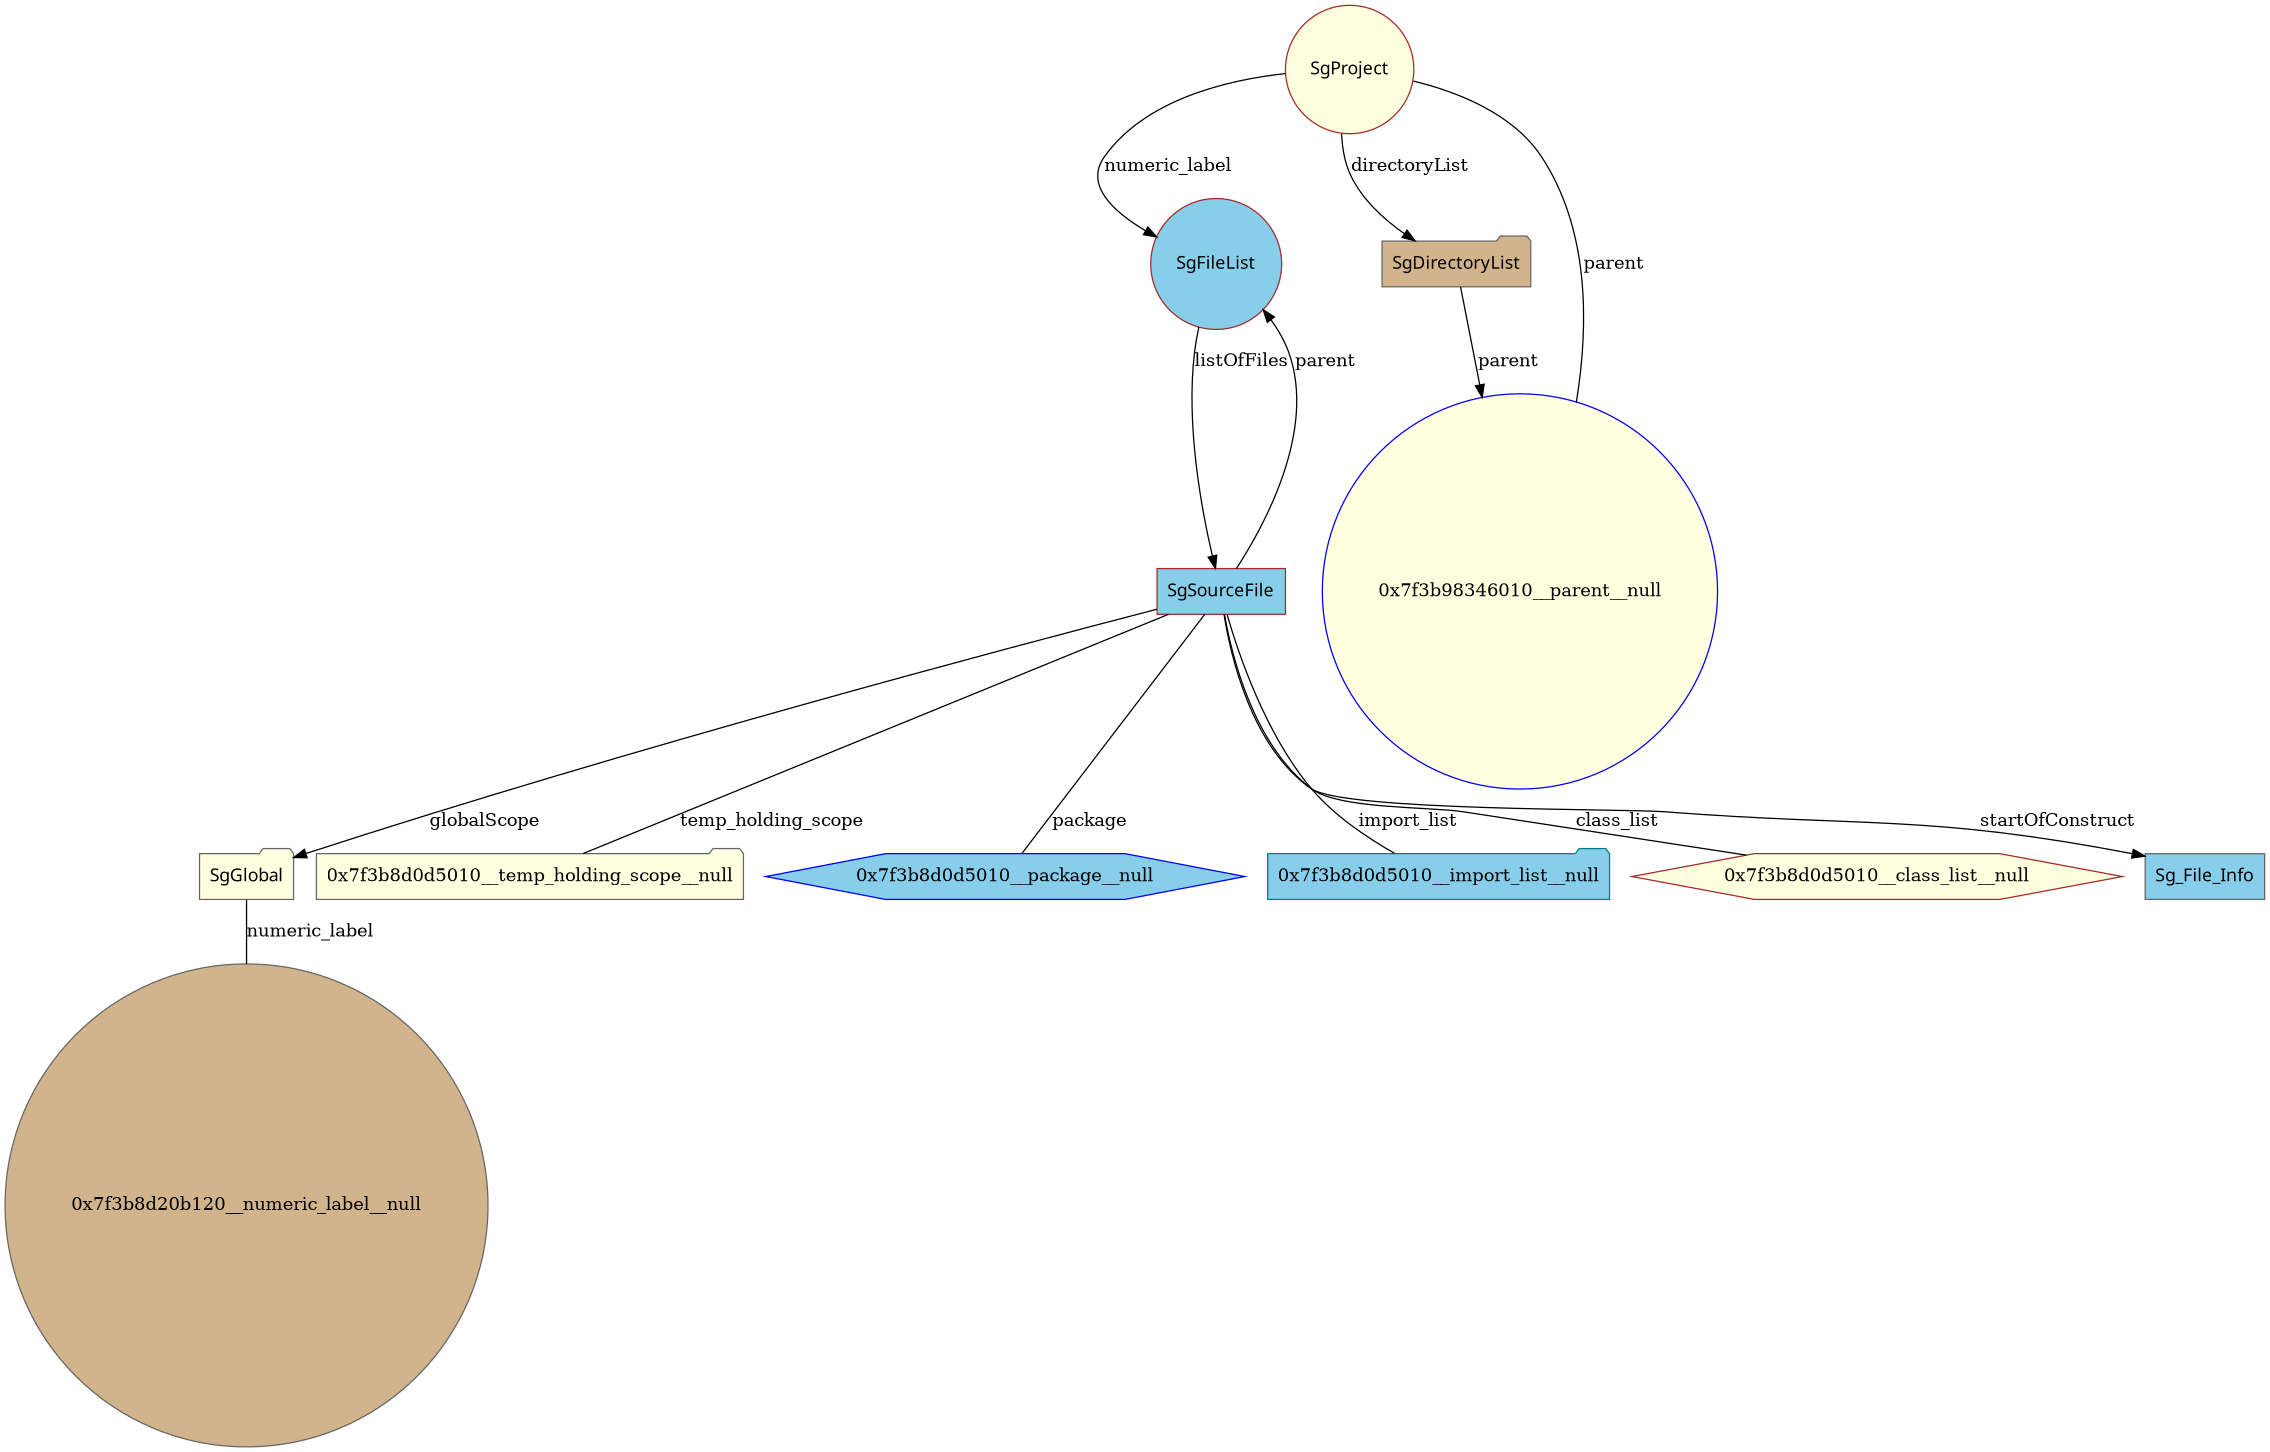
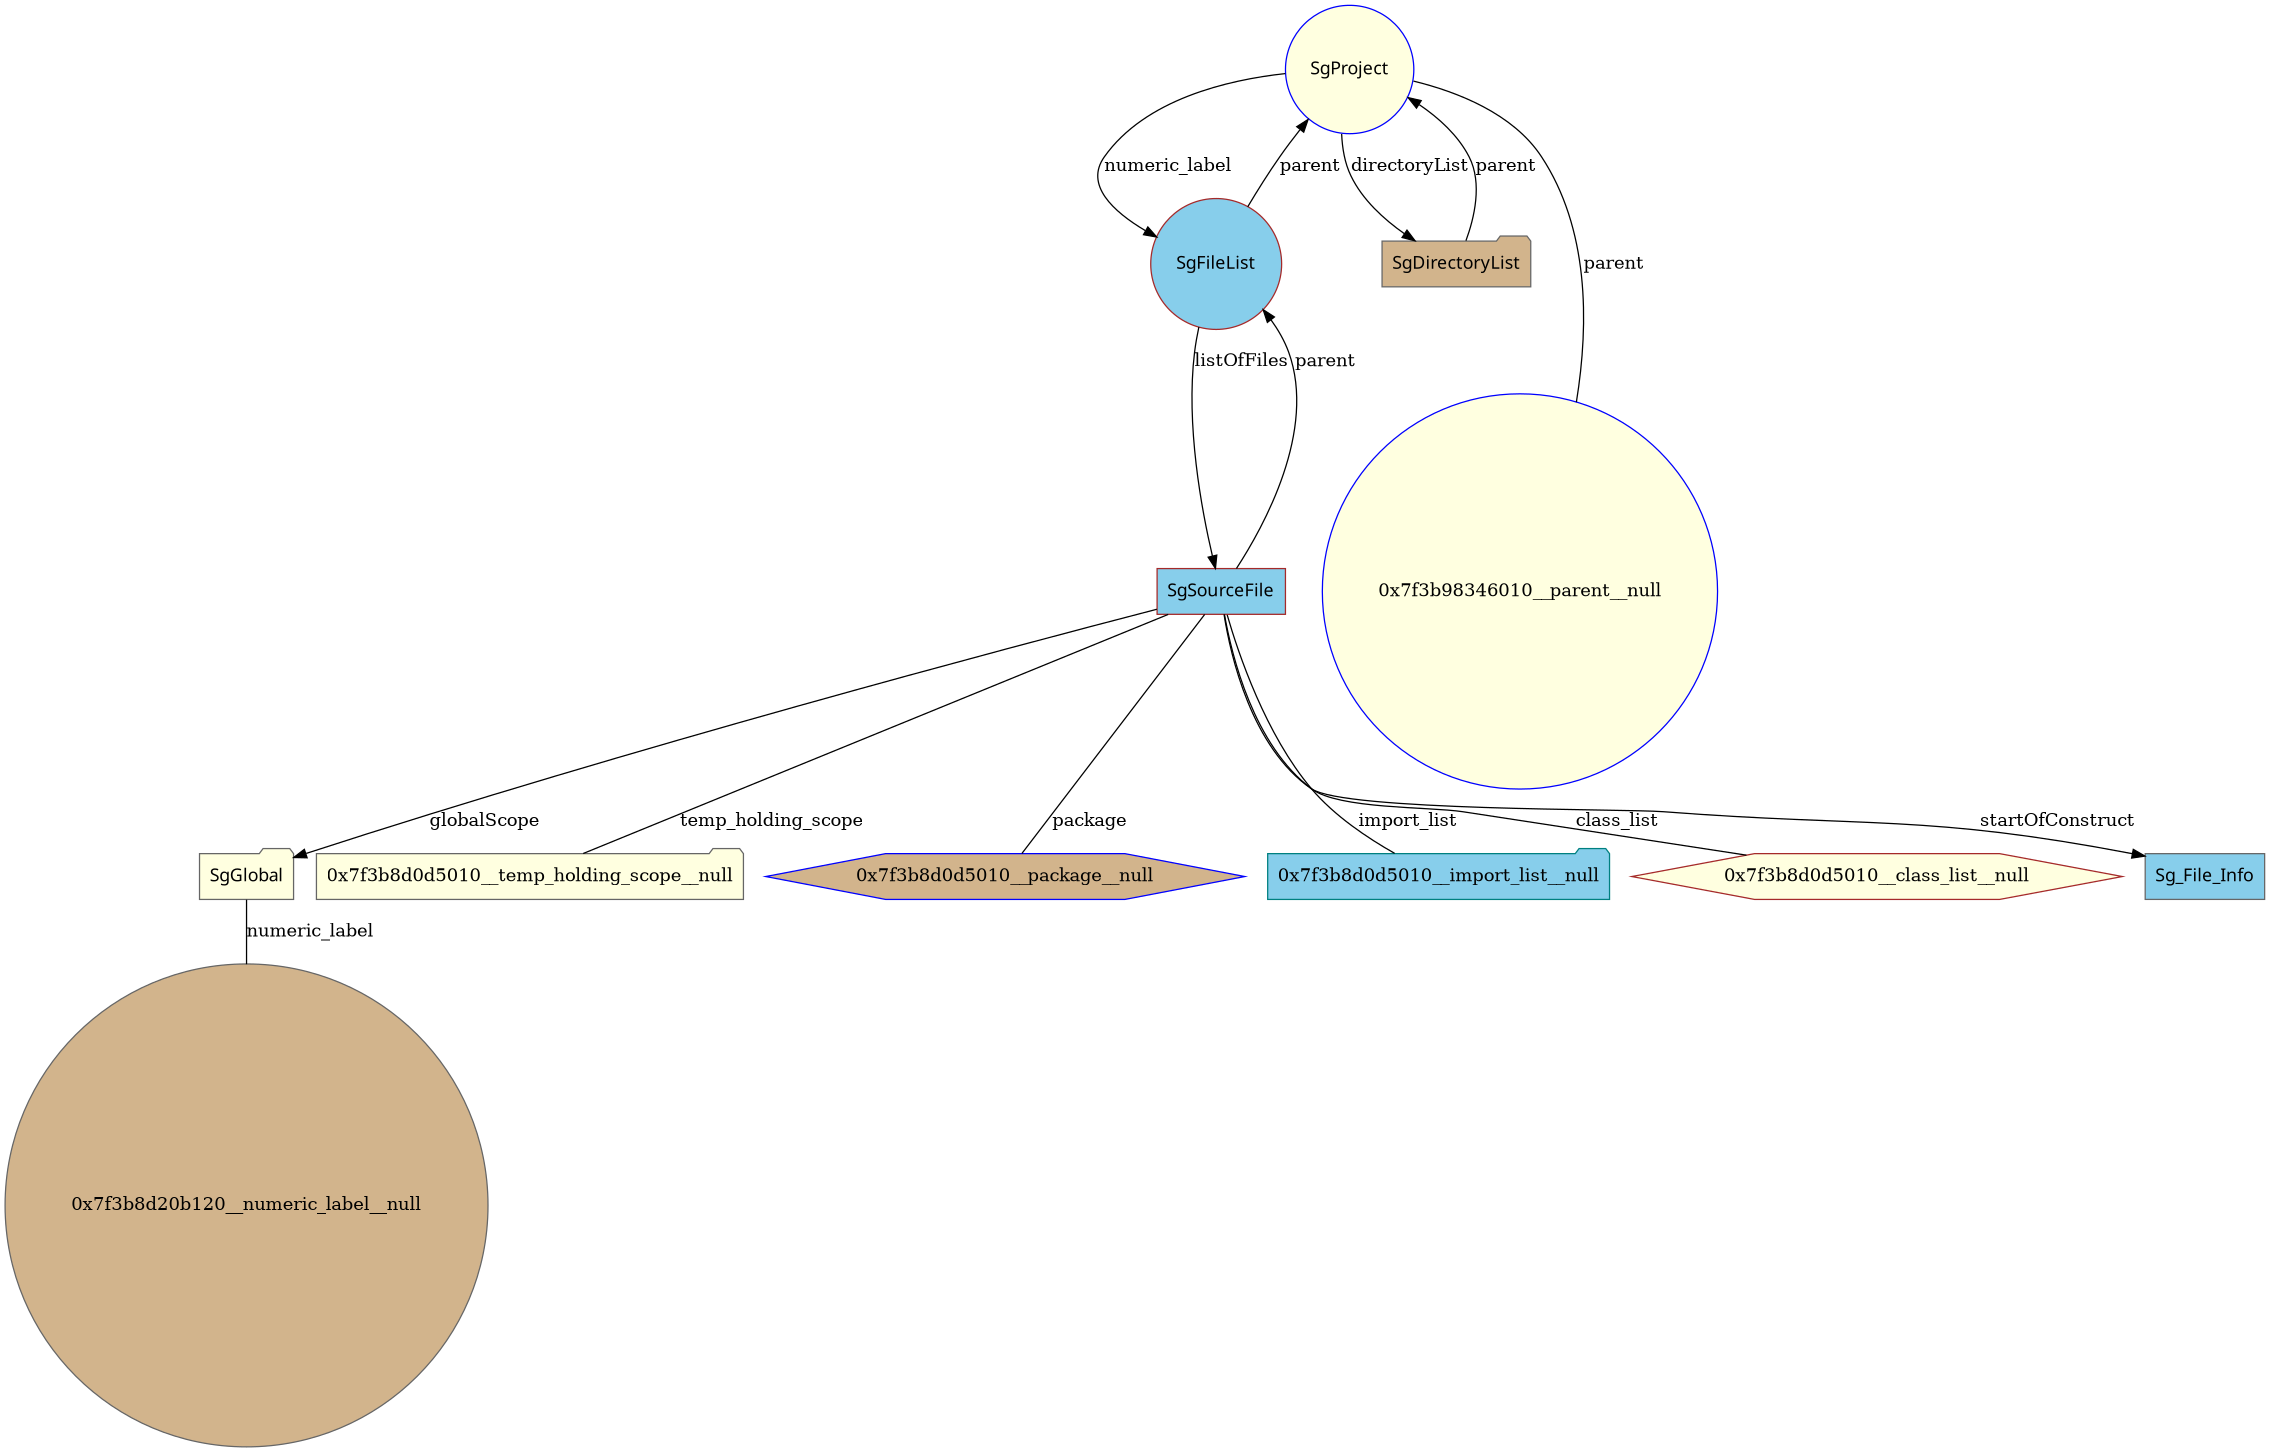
(1350, 70) -> (1350, 70)
none -> (1273, 167)
(1470, 336) -> (1472, 163)
(1005, 877) -> (1005, 877)
